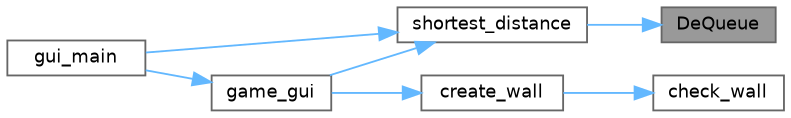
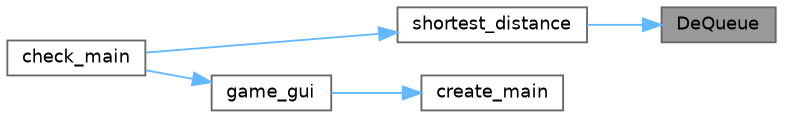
(76, 58) -> (76, 58)
(373, 62) -> none
(492, 93) -> (492, 93)
(719, 93) -> none
